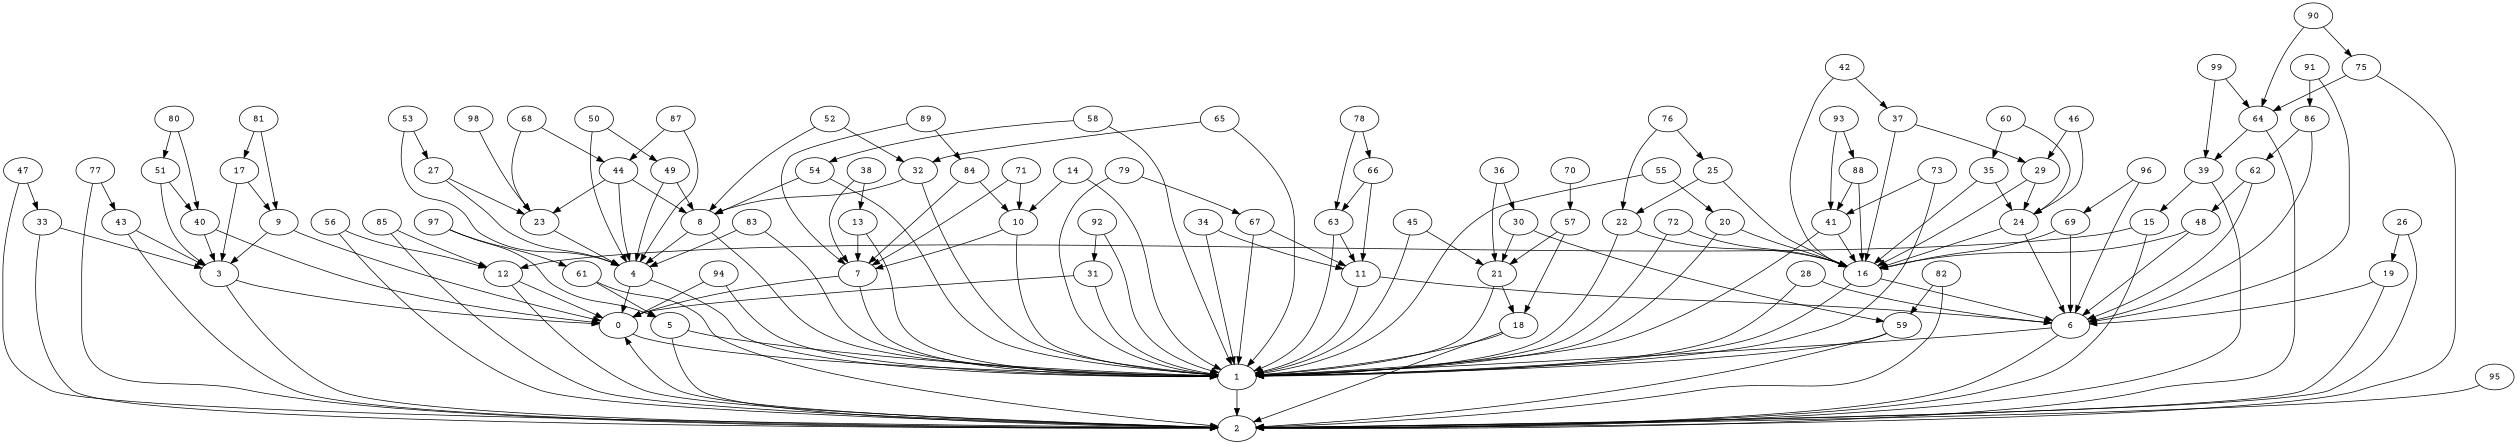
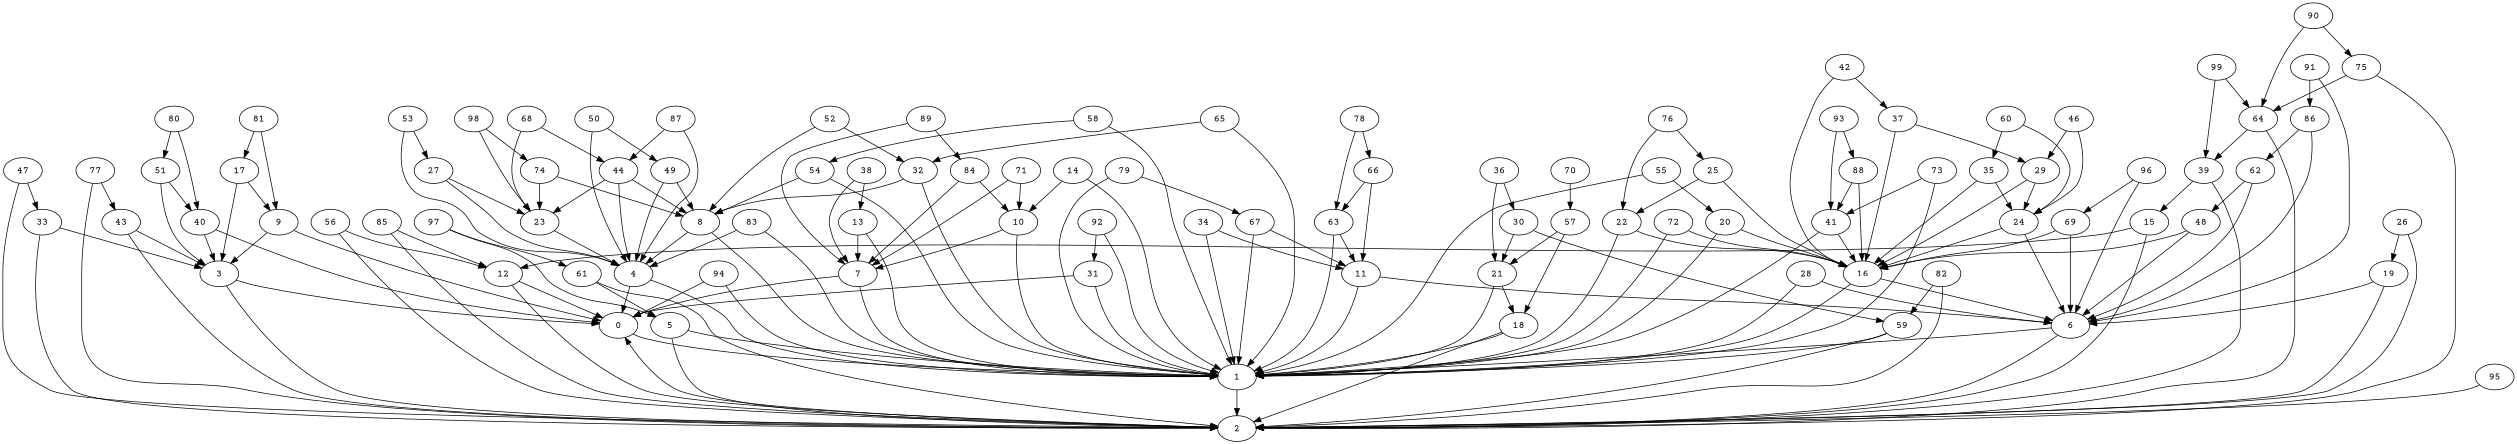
none -> (540, 171)
(1413, 222) -> none
